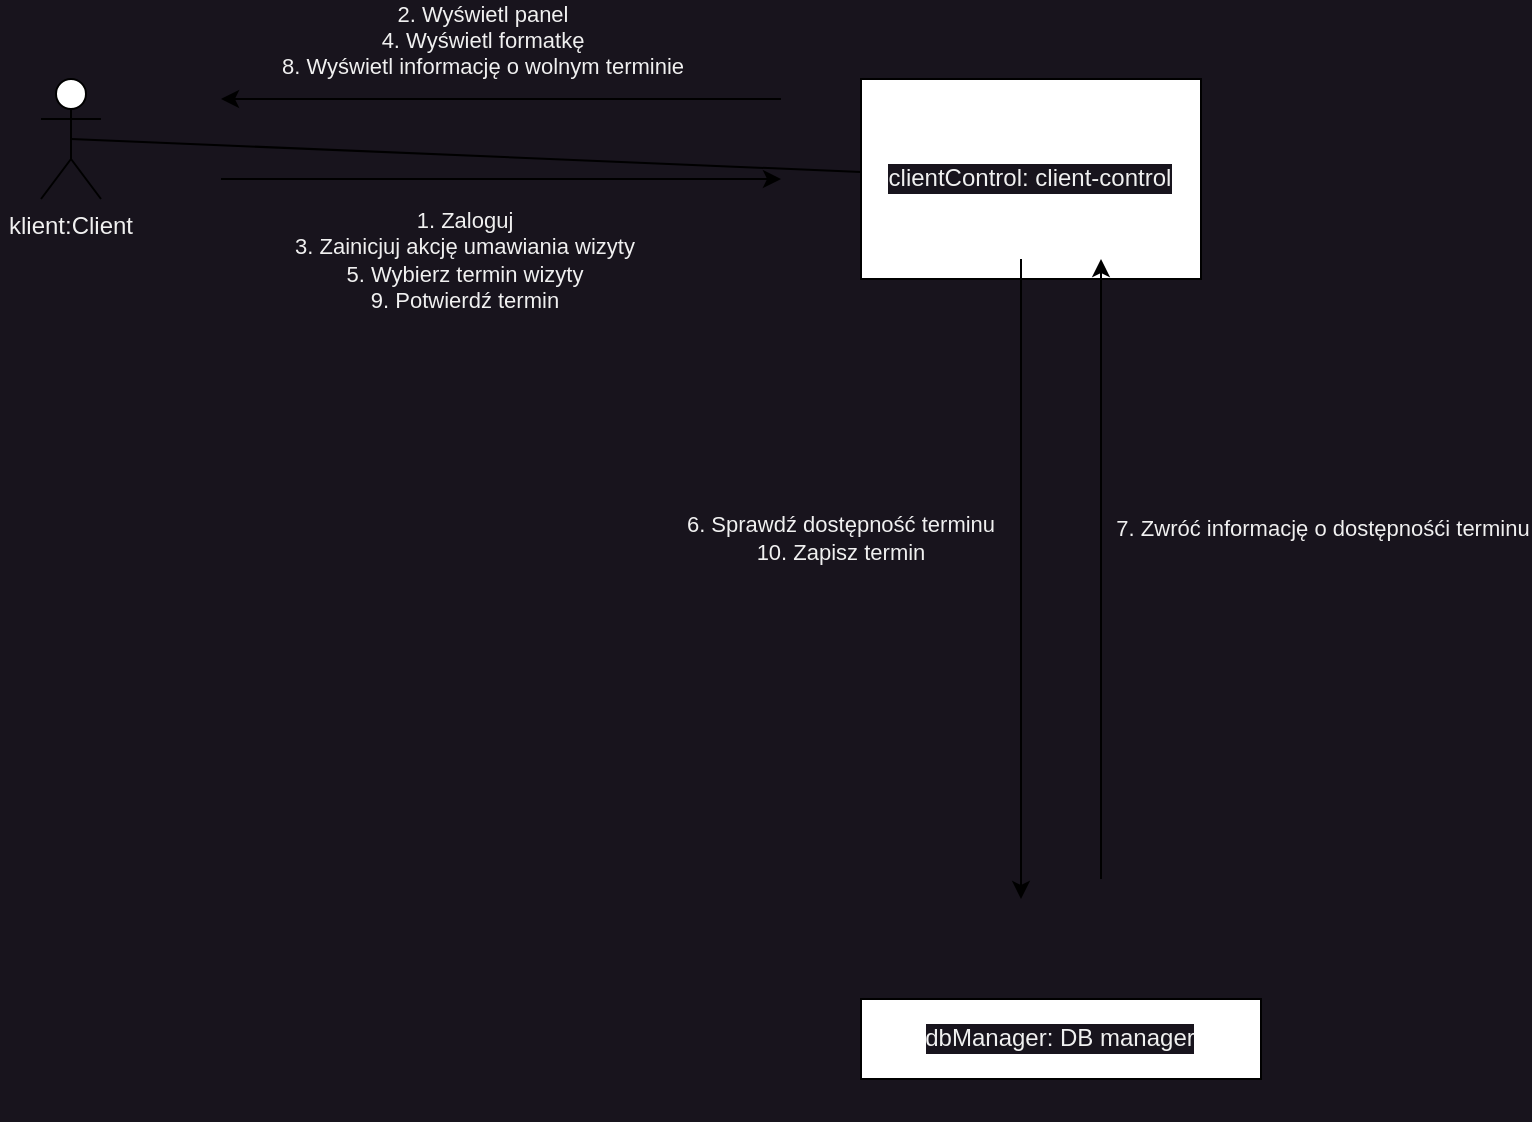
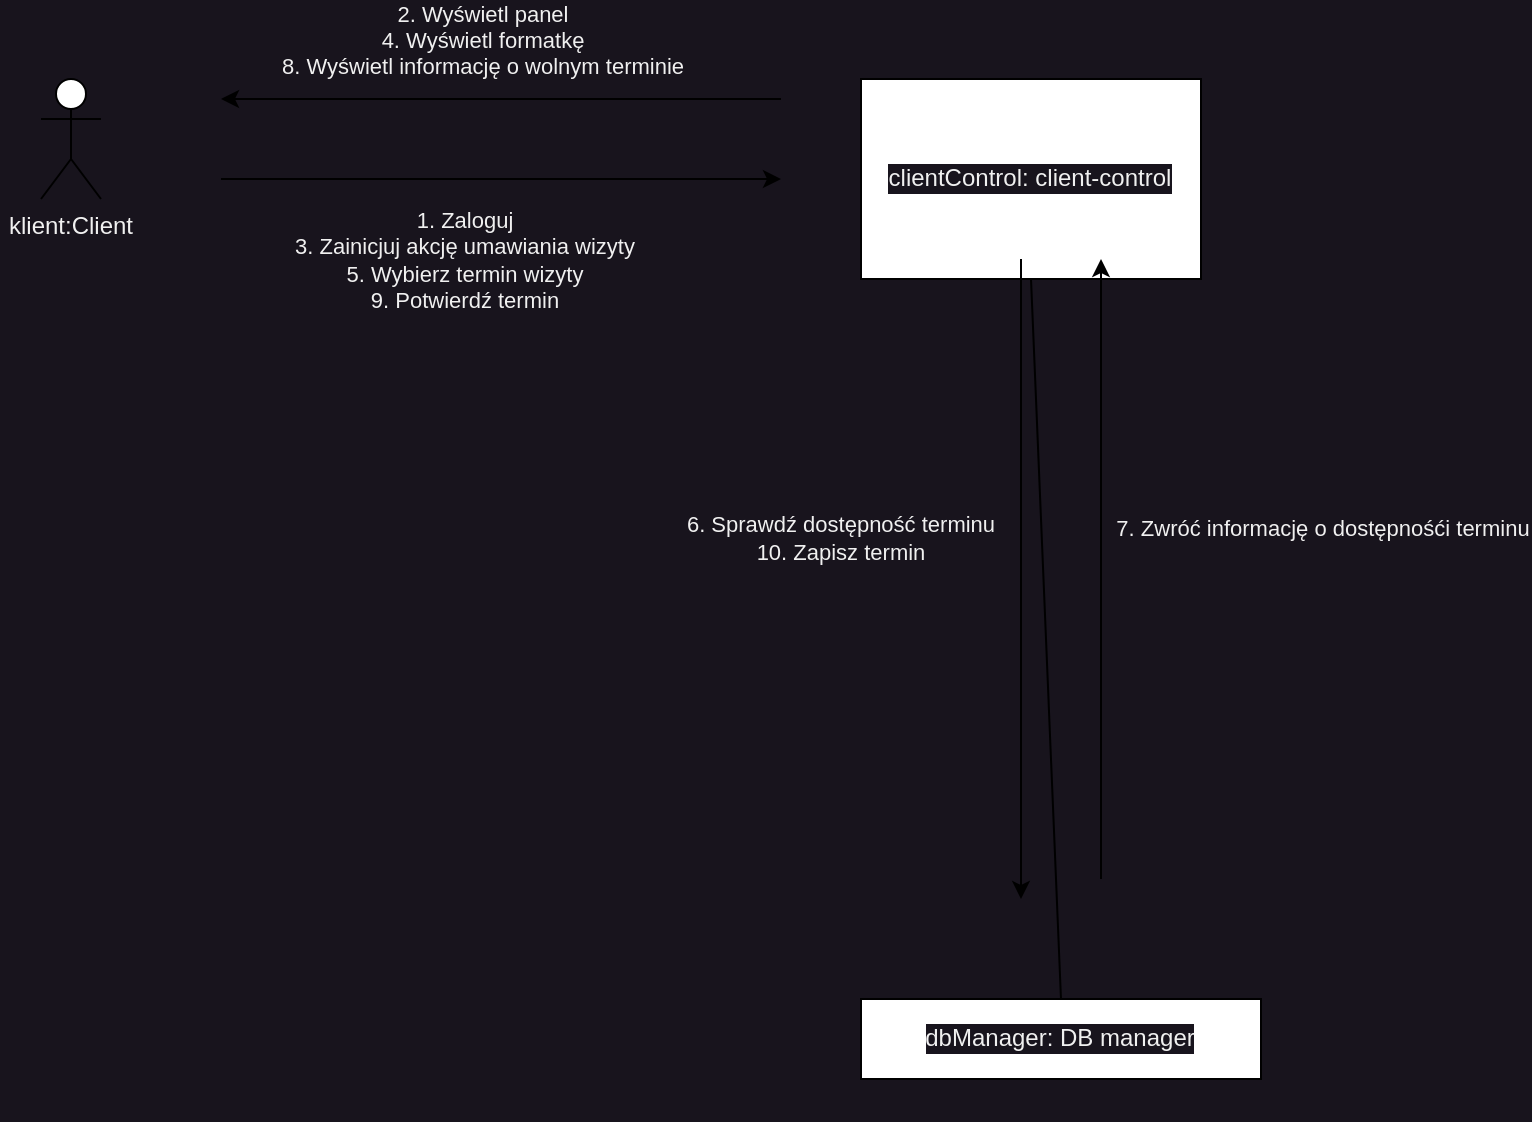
(468, 156) -> none
none -> (1046, 639)
